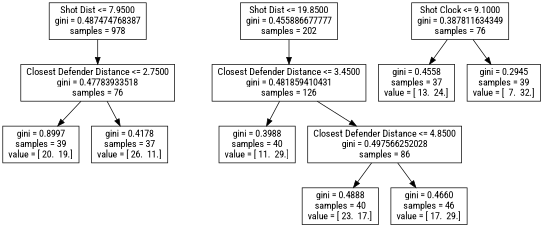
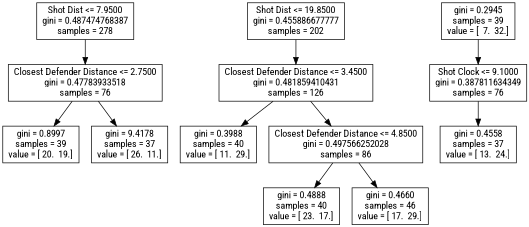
(98, 21) -> (85, 21)
(480, 49) -> (478, 48)
(130, 145) -> (130, 145)
